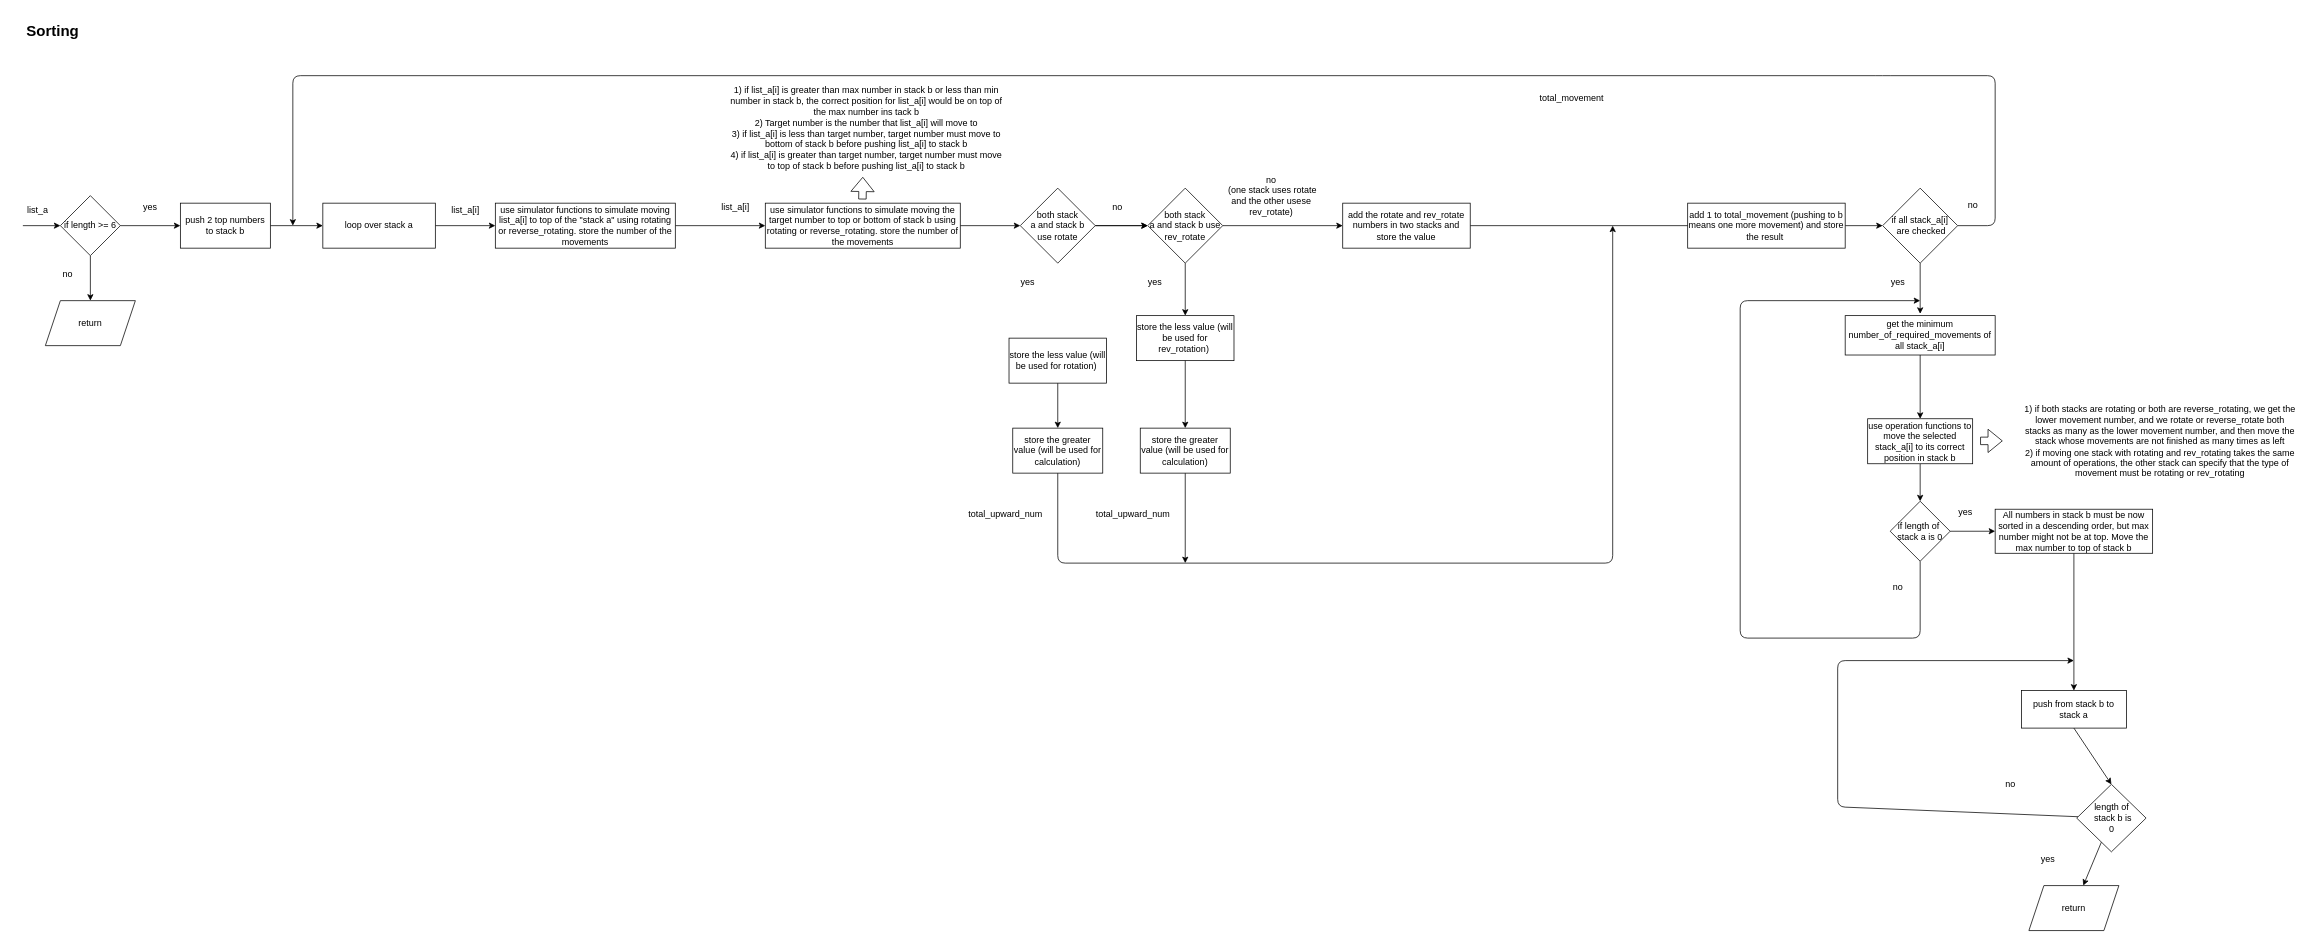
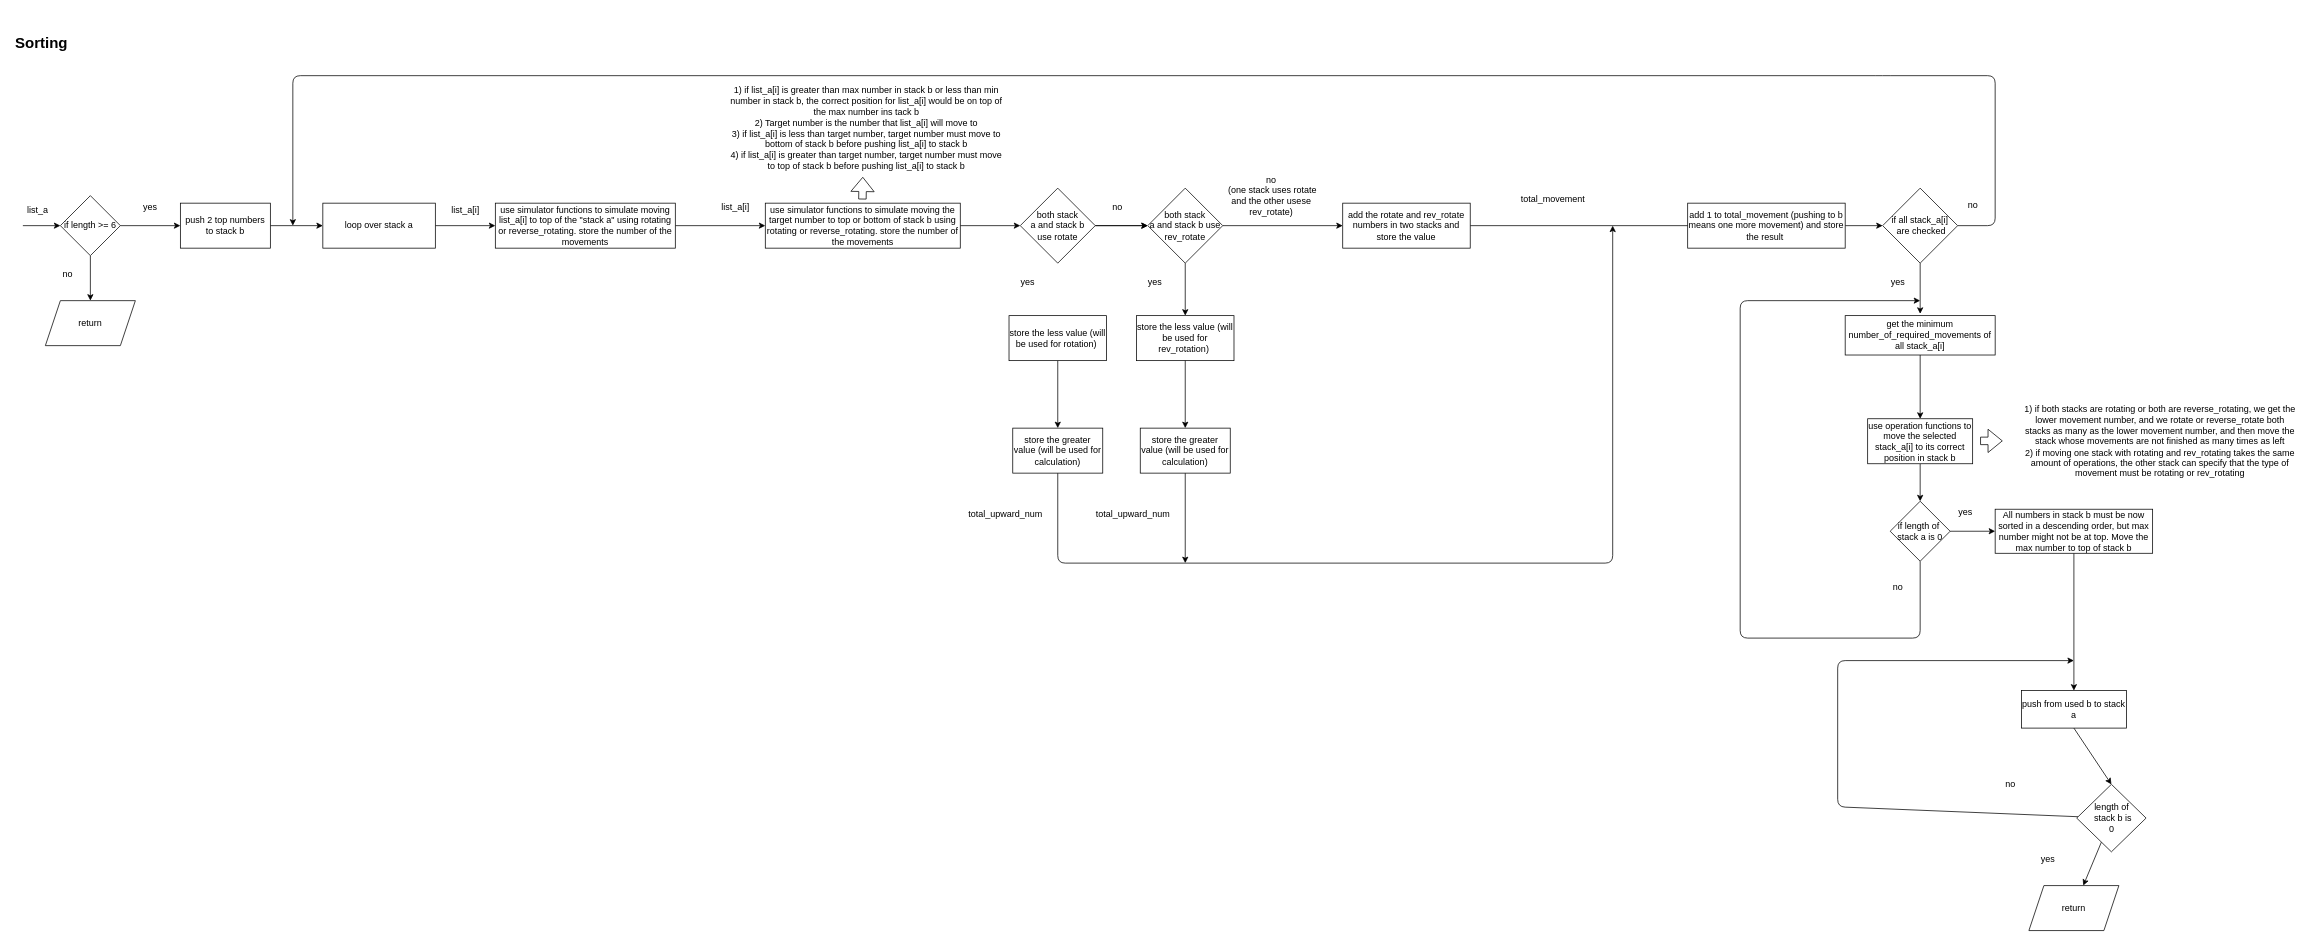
(60, 34) -> (49, 45)
(1572, 98) -> (1553, 199)
(1058, 360) -> (1058, 338)
(2074, 709) -> (2074, 709)
